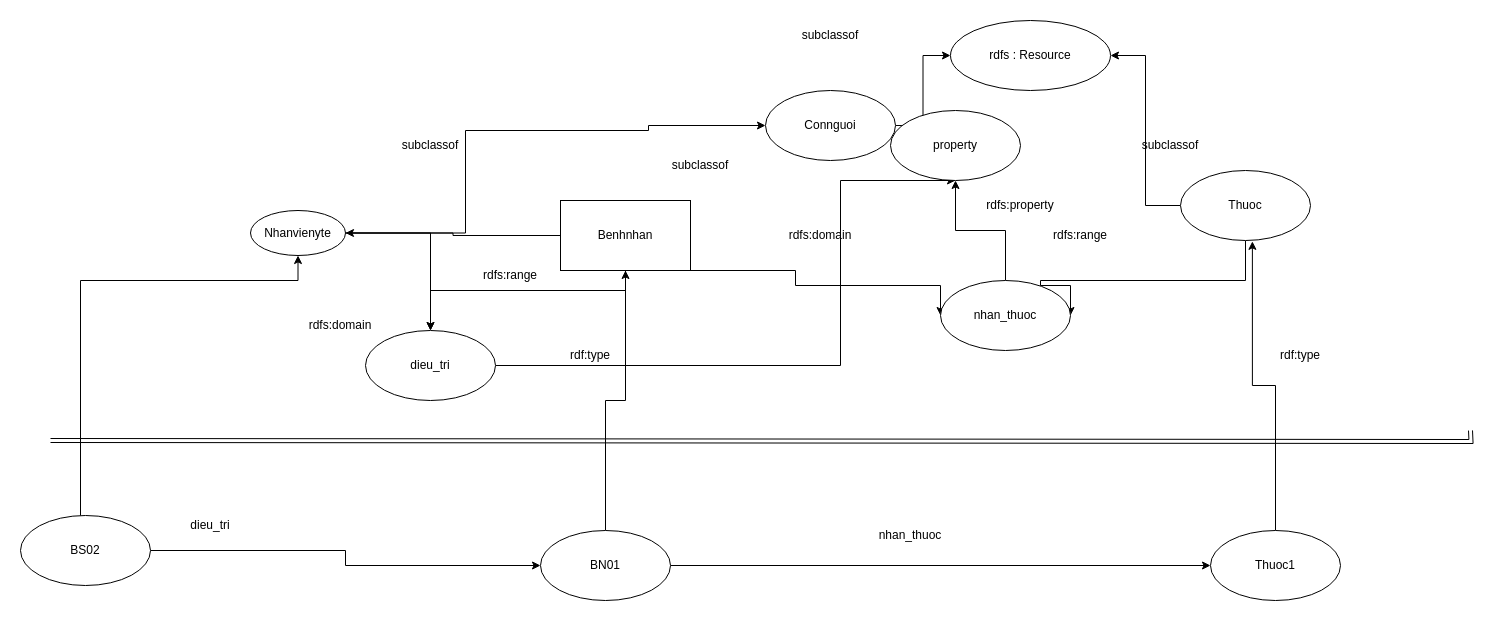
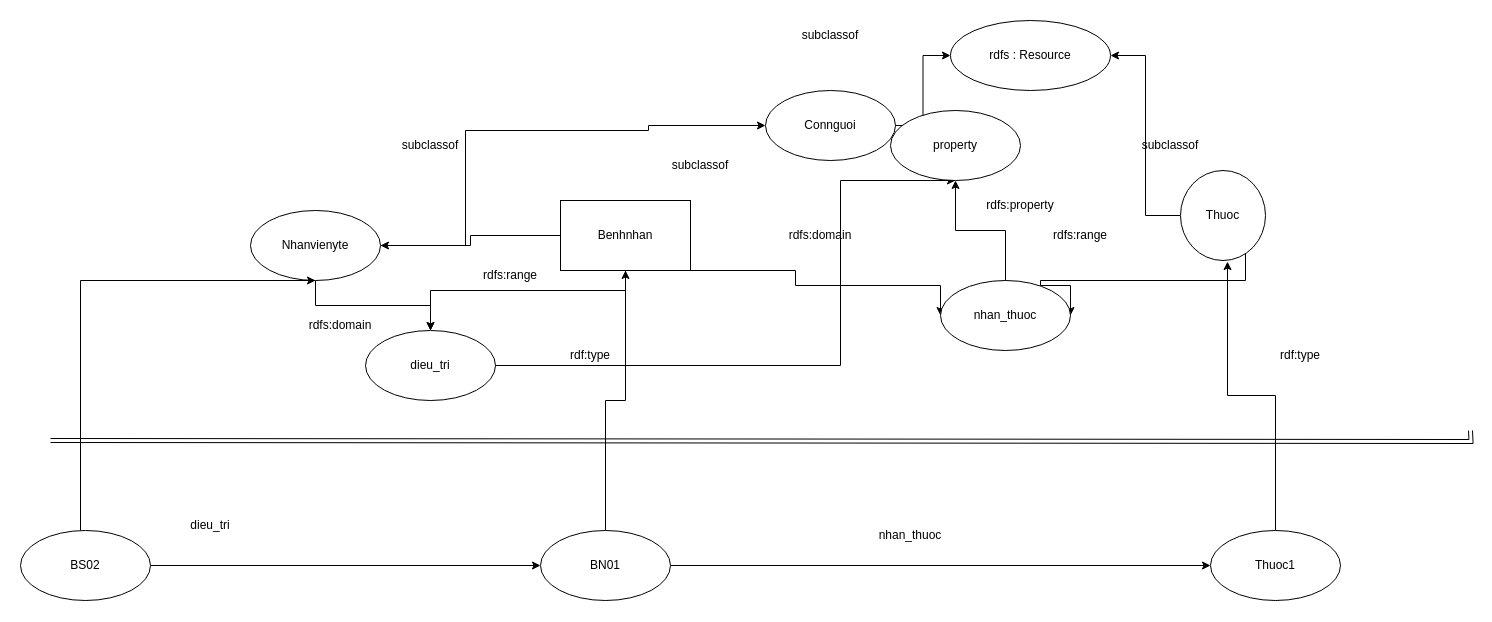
(1246, 206) -> (1223, 216)
(298, 233) -> (316, 246)
(86, 551) -> (86, 566)
